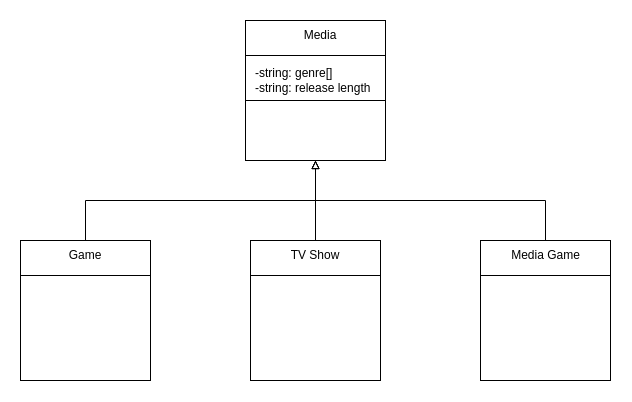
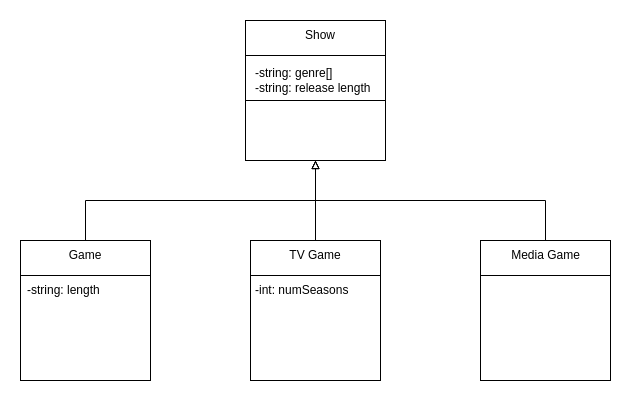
(321, 36) -> (321, 36)
(316, 256) -> (316, 256)
none -> (88, 291)
none -> (316, 291)
